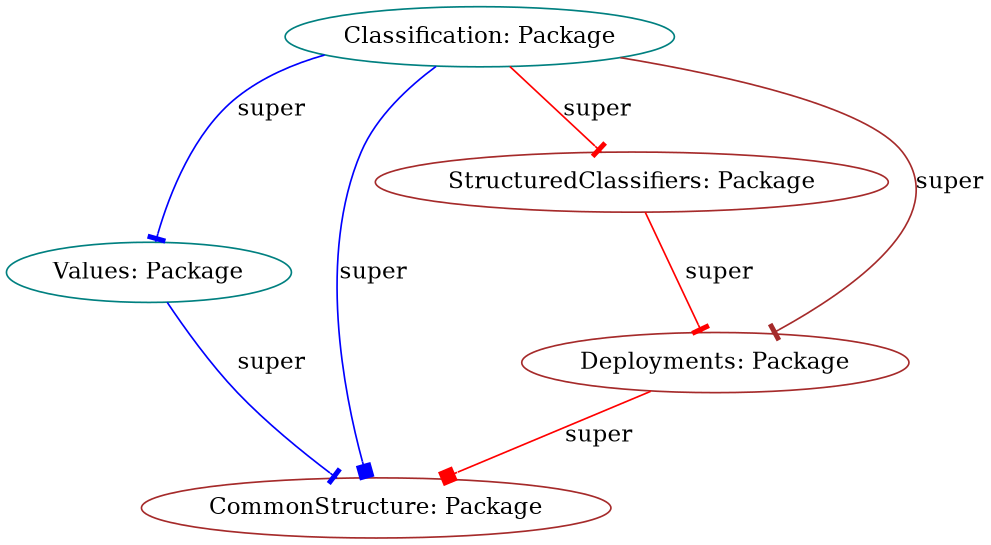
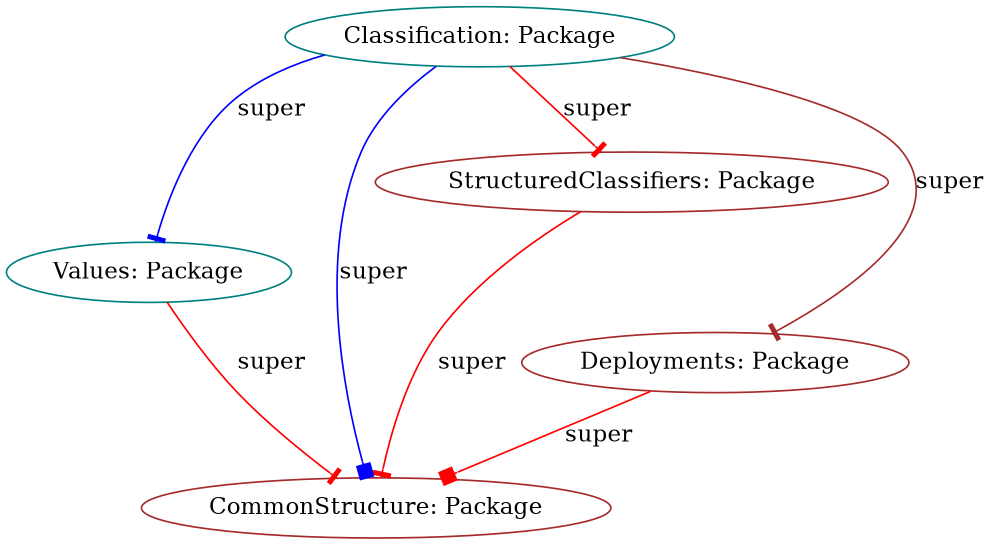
(672, 269) -> (450, 317)
(240, 396) -> (240, 396)
